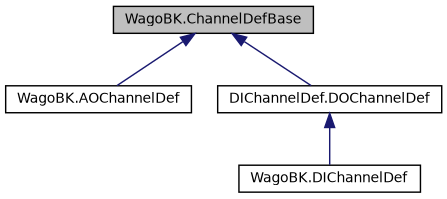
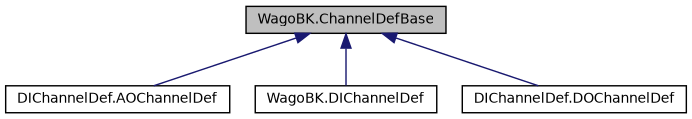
(99, 99) -> (118, 99)
(330, 146) -> (346, 67)
